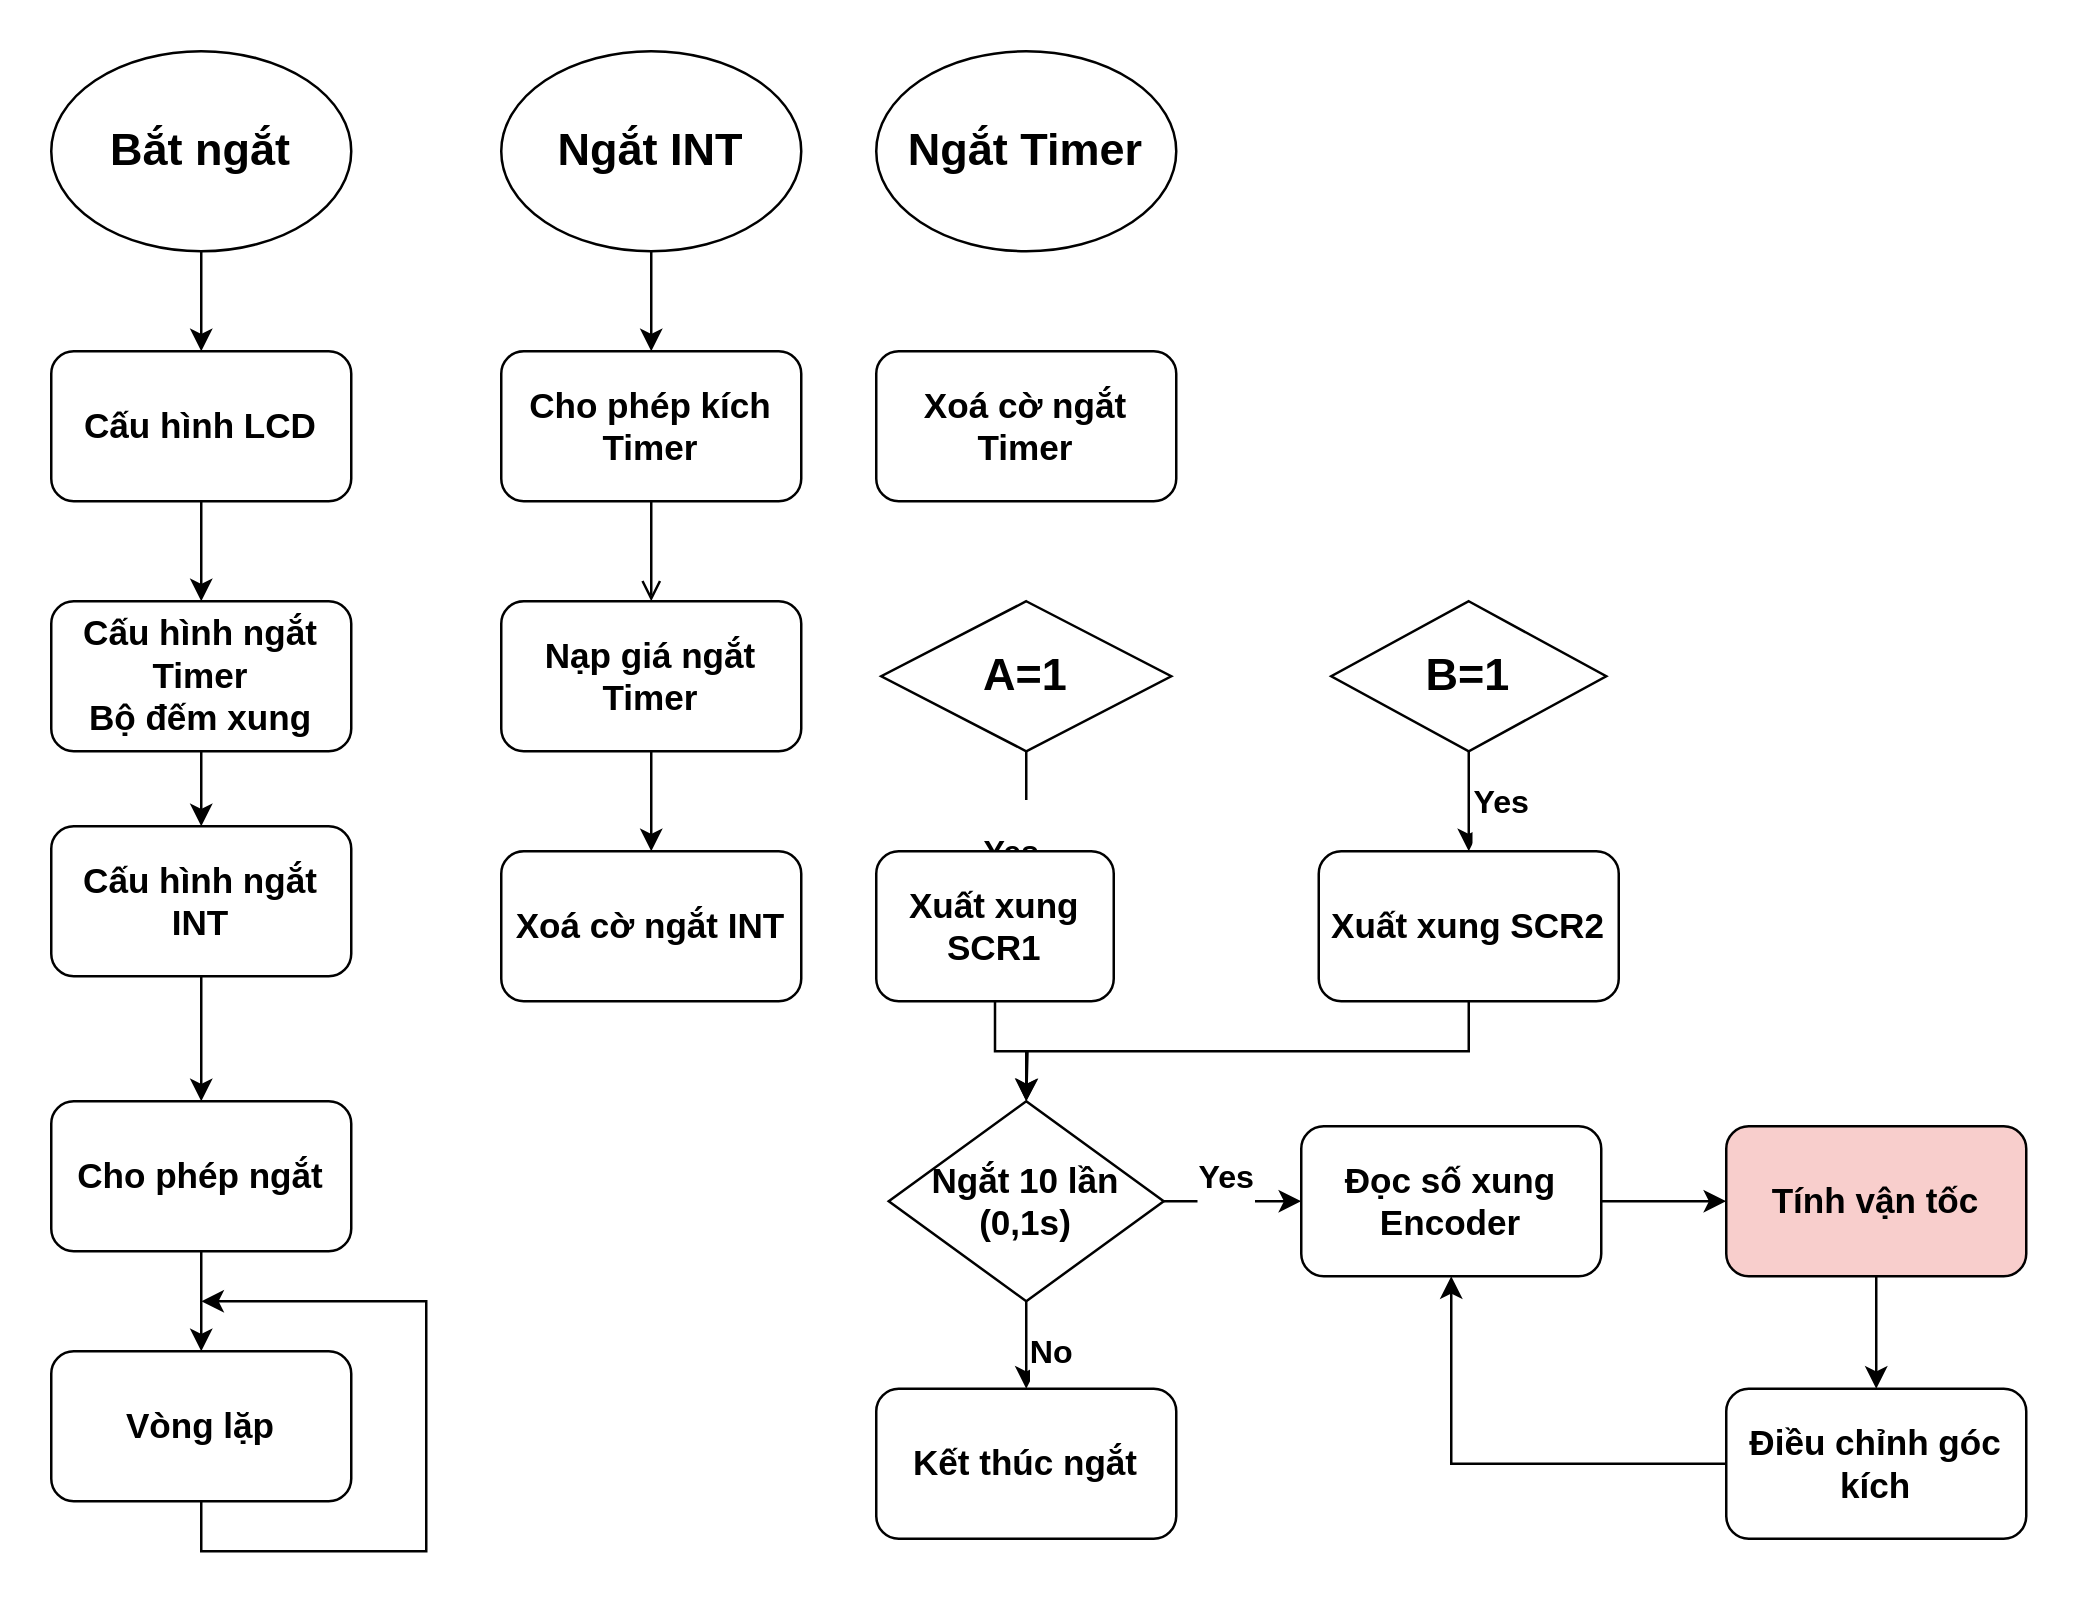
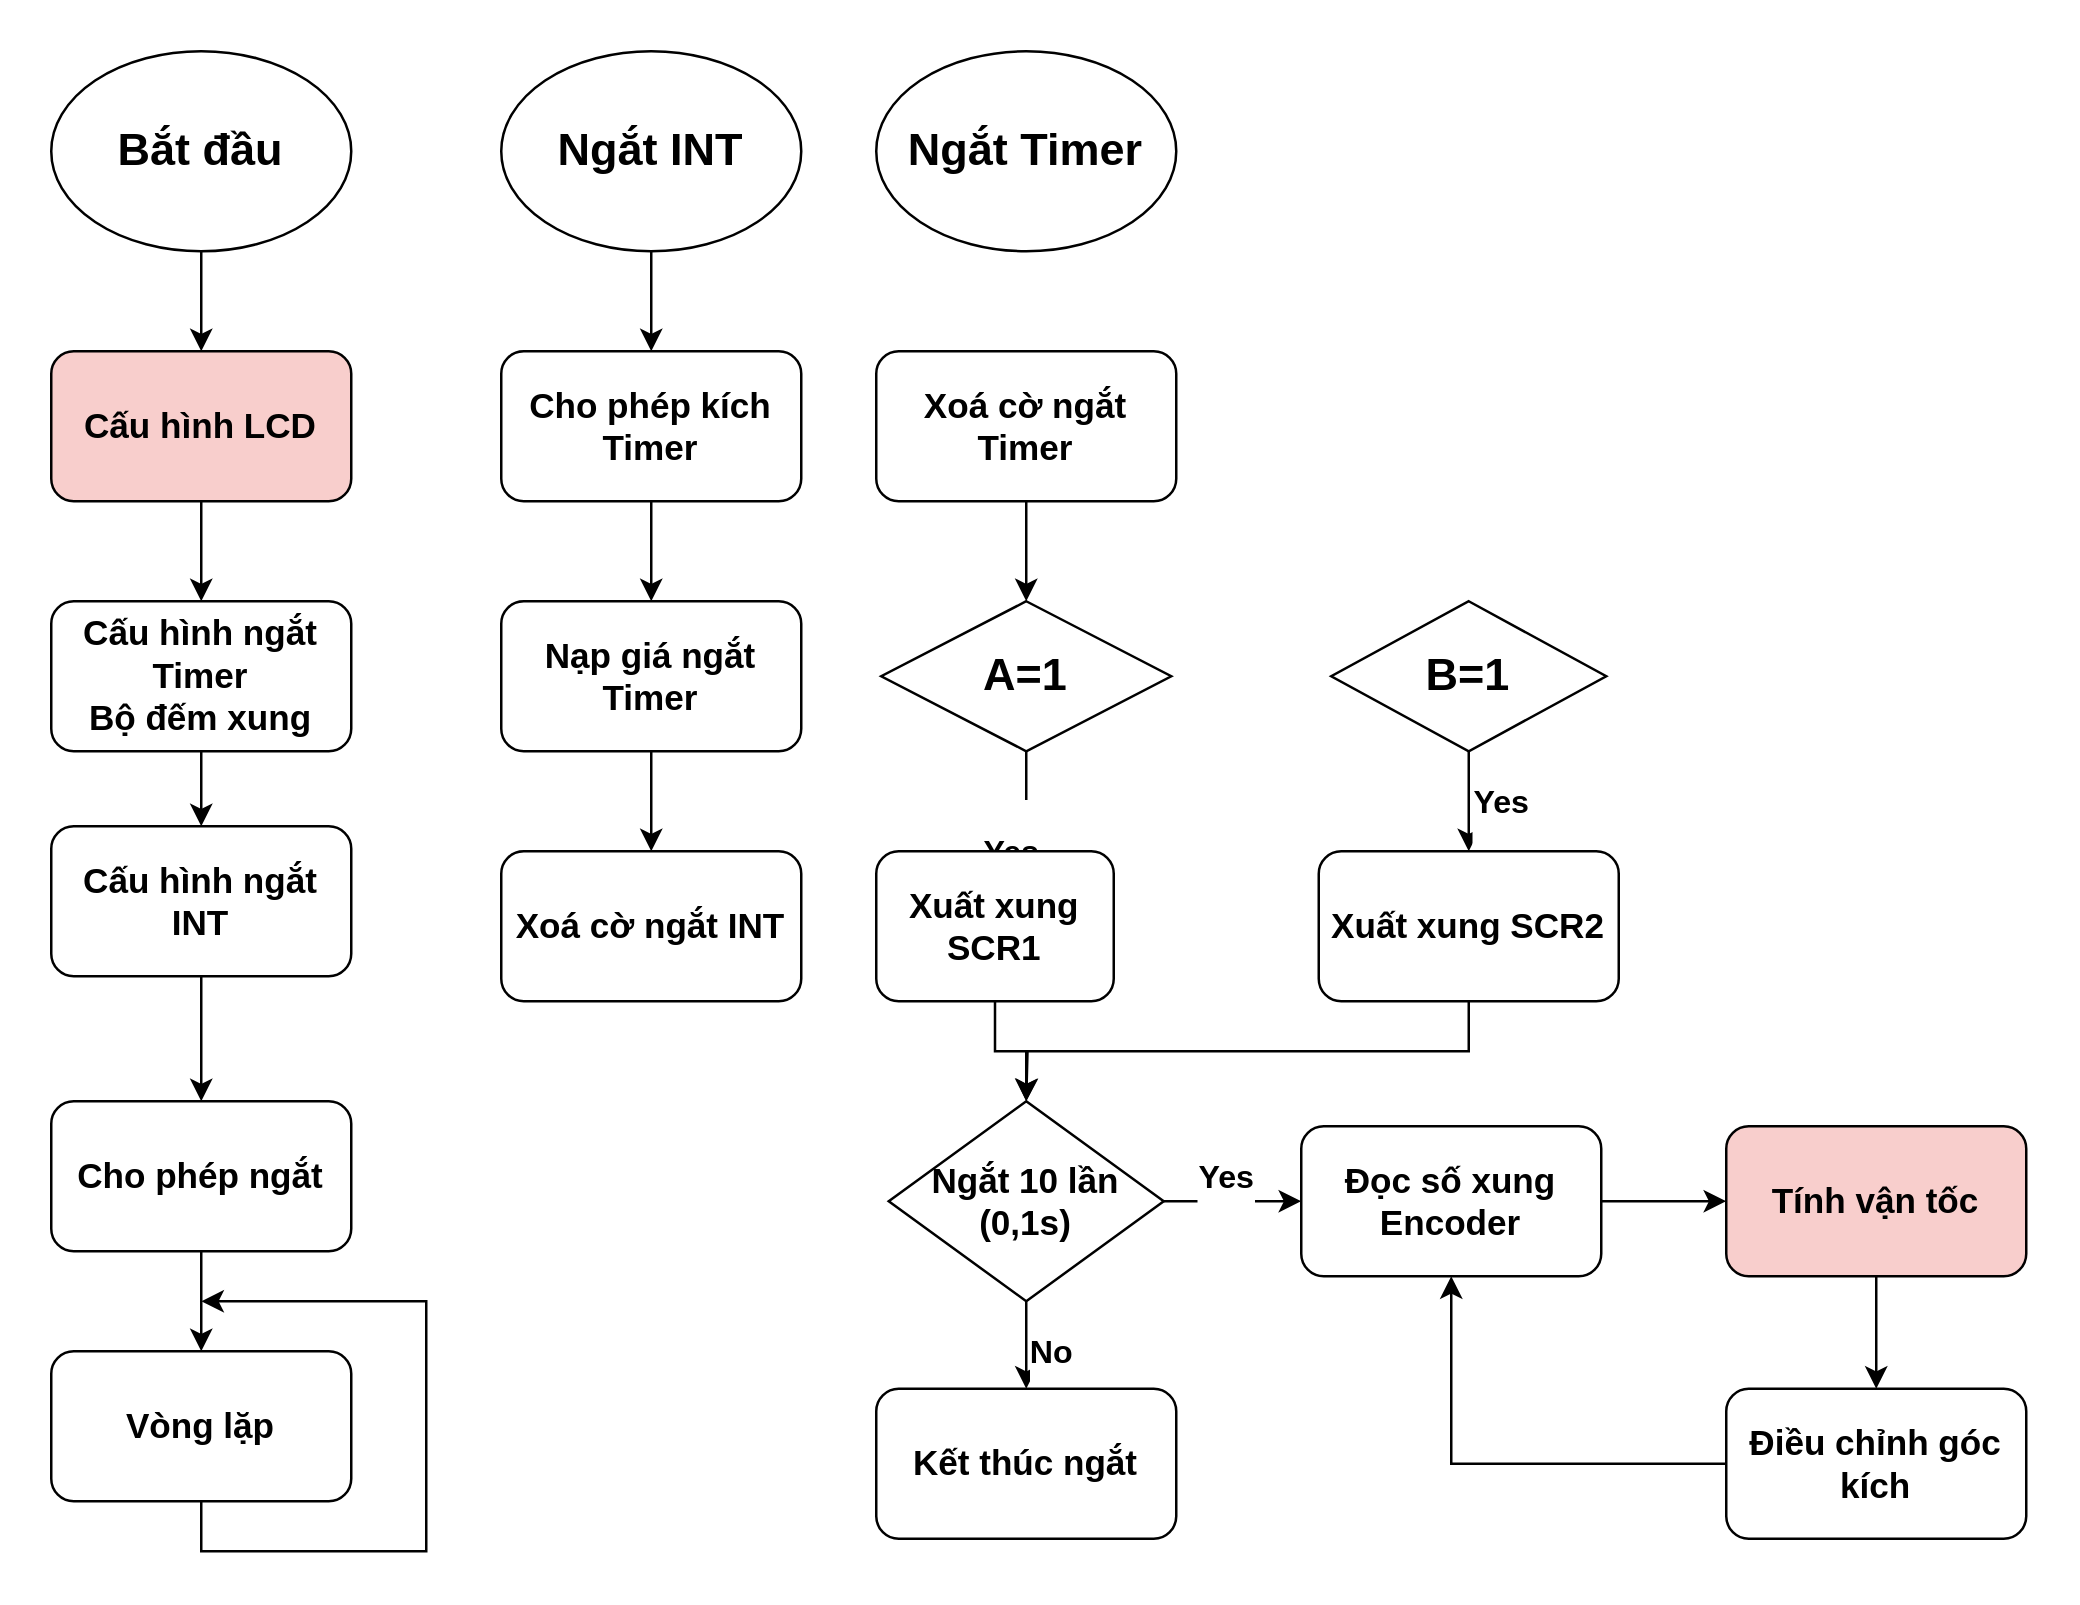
(201, 151) -> (201, 151)
(201, 426) -> (201, 426)
none -> (1026, 543)
(651, 587) -> (651, 583)
